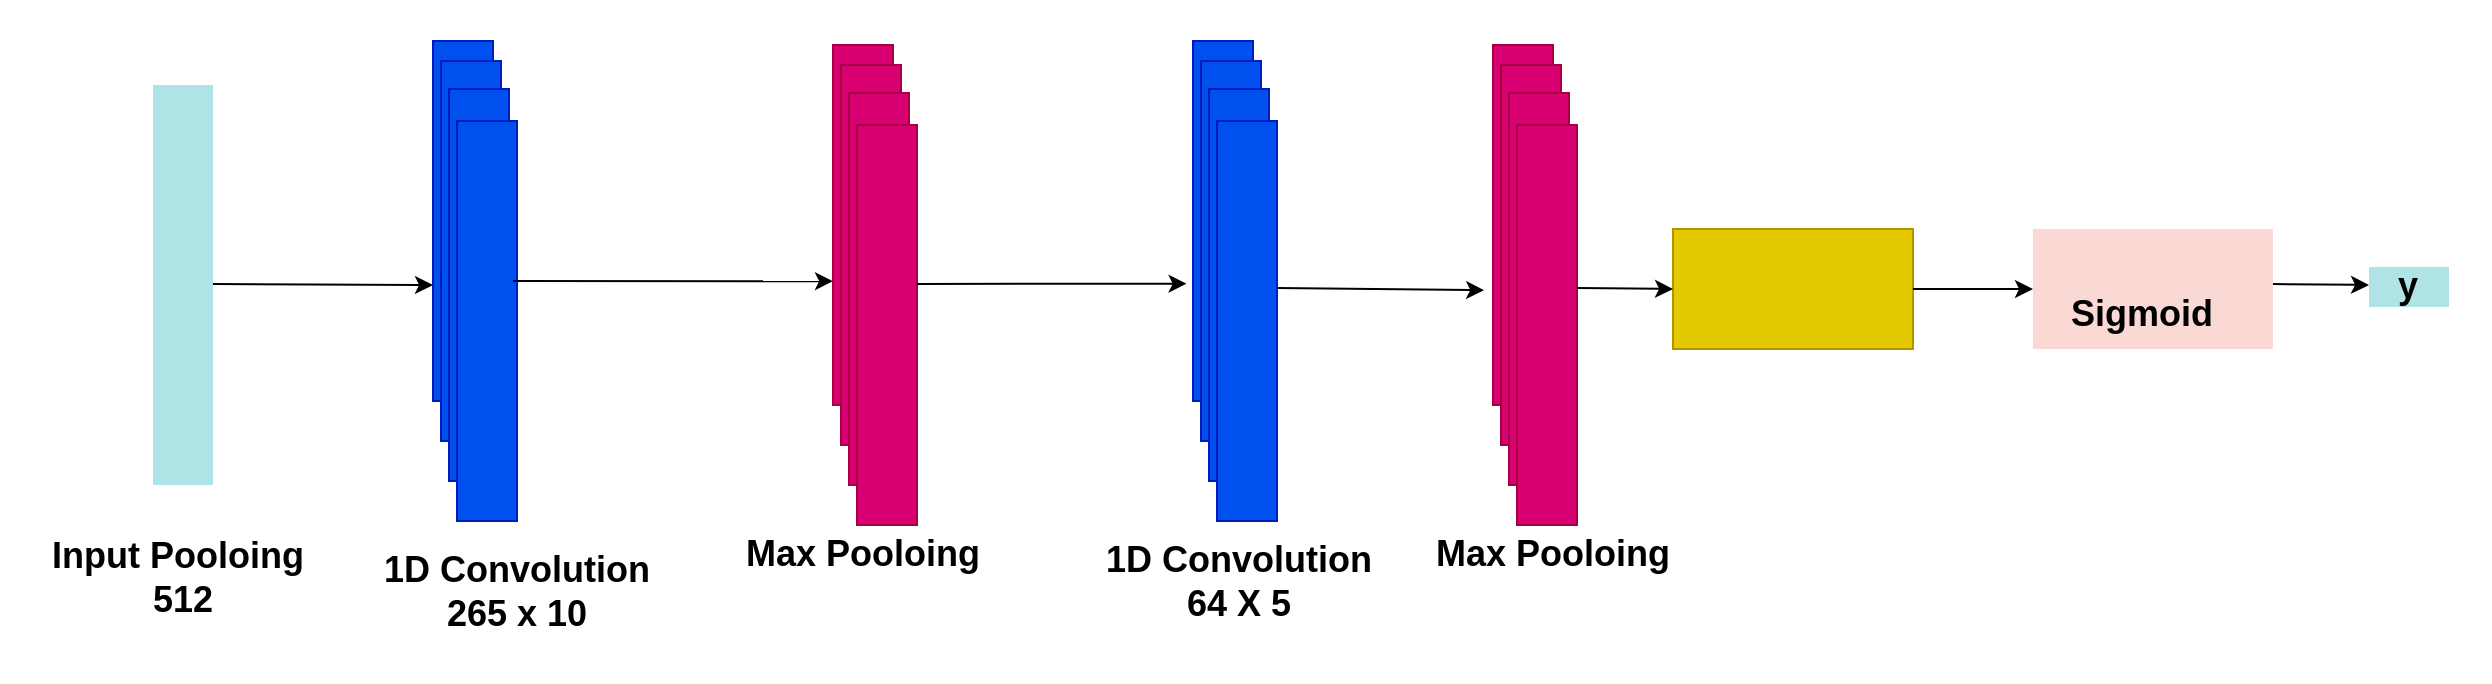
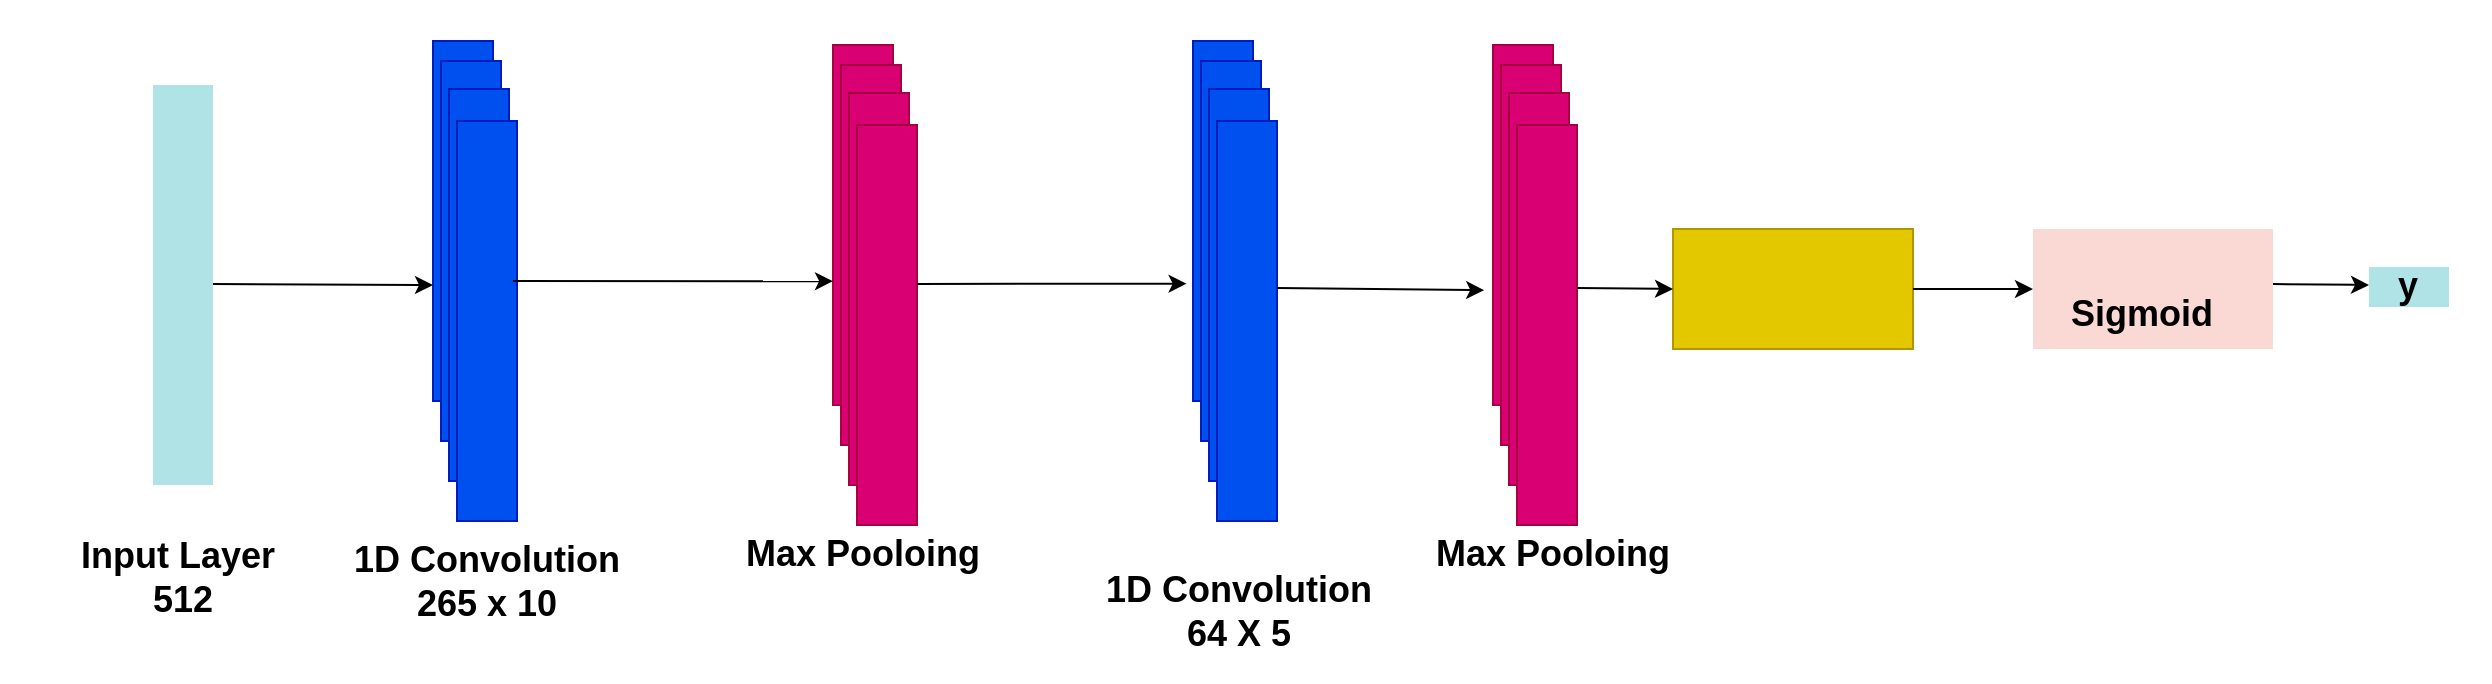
(184, 579) -> (184, 579)
(1239, 583) -> (1239, 613)
(517, 593) -> (487, 583)
